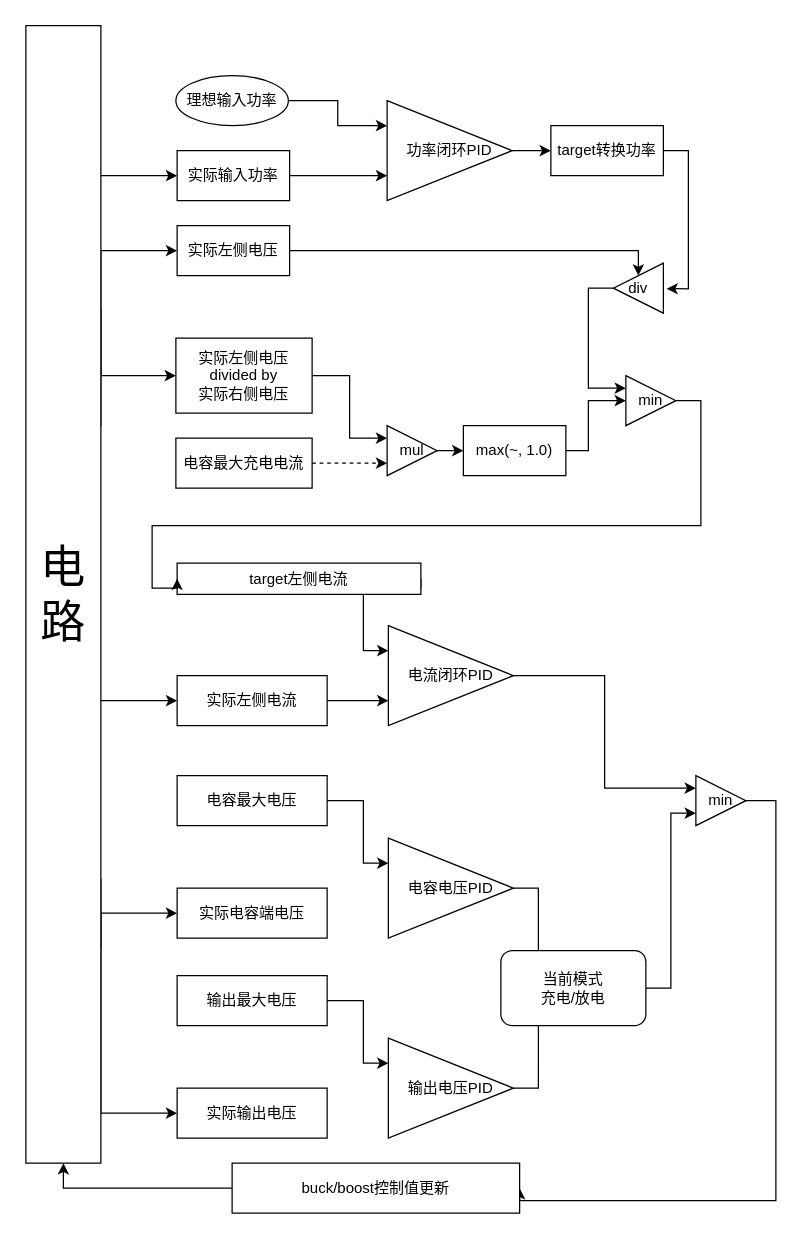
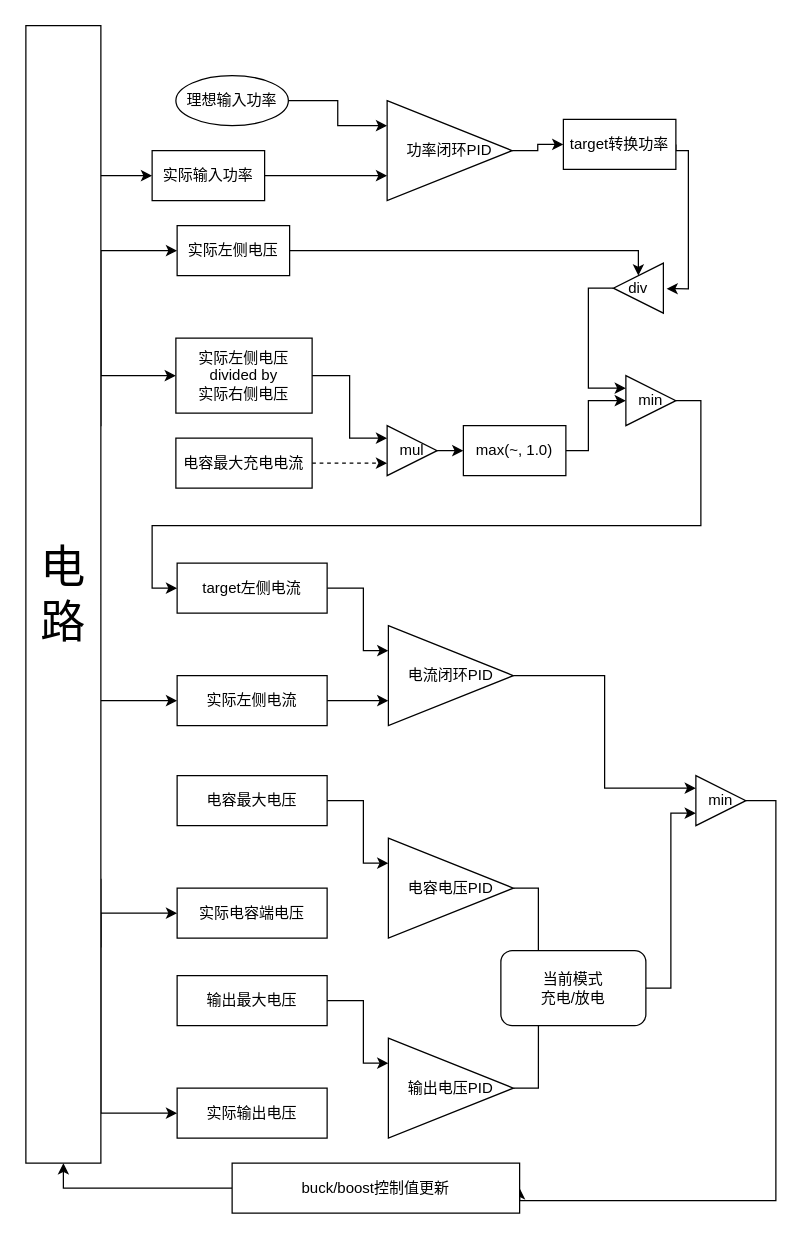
(607, 151) -> (619, 144)
(233, 176) -> (208, 176)
(299, 579) -> (252, 588)
